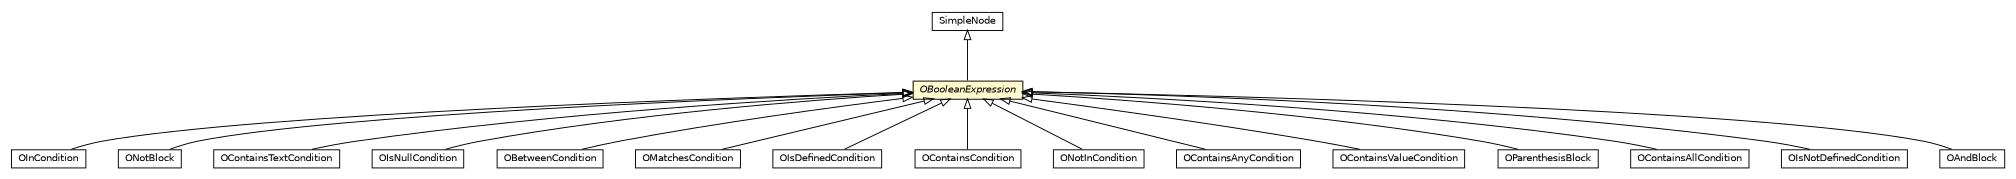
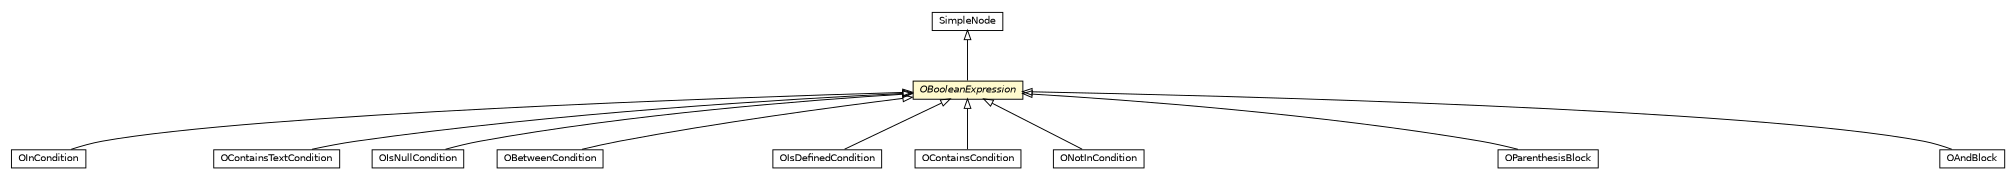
(150, 158) -> none
(688, 158) -> none
(1239, 158) -> none
(1399, 158) -> none
(1690, 158) -> none
(1844, 158) -> none
